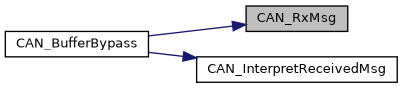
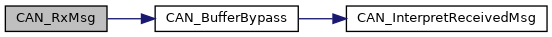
(191, 31) -> (124, 19)
